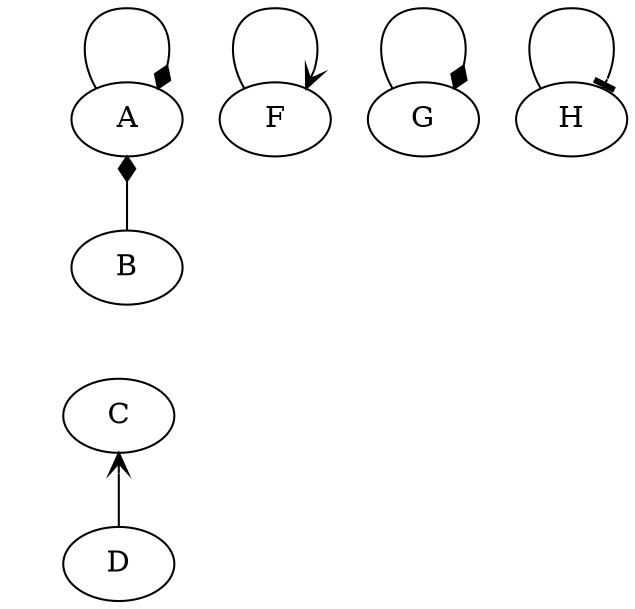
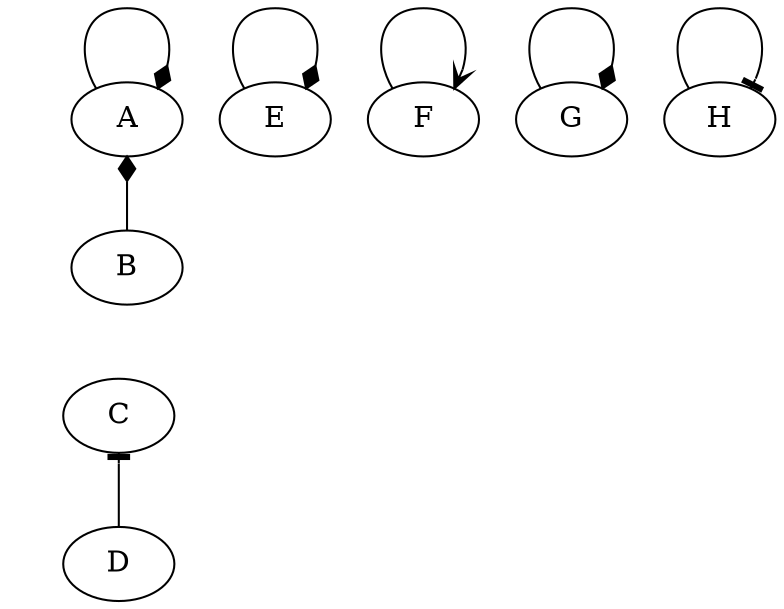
none -> (275, 119)
(119, 500) -> (119, 495)
